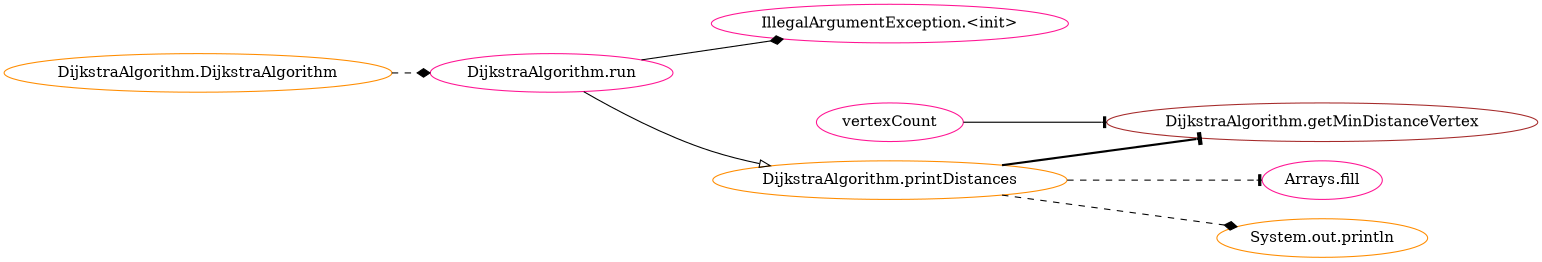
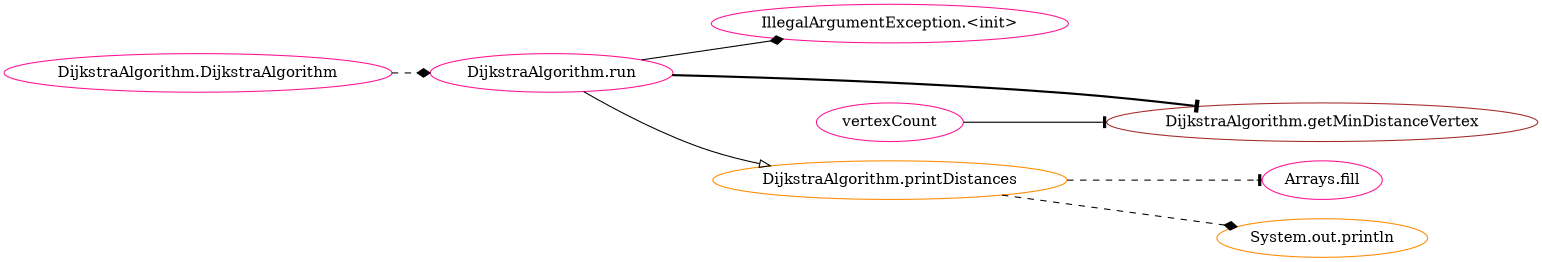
(198, 73) -> (198, 73)
(1099, 152) -> (933, 85)
